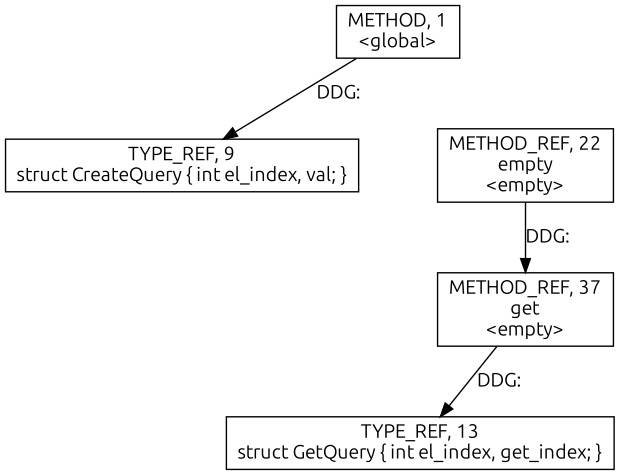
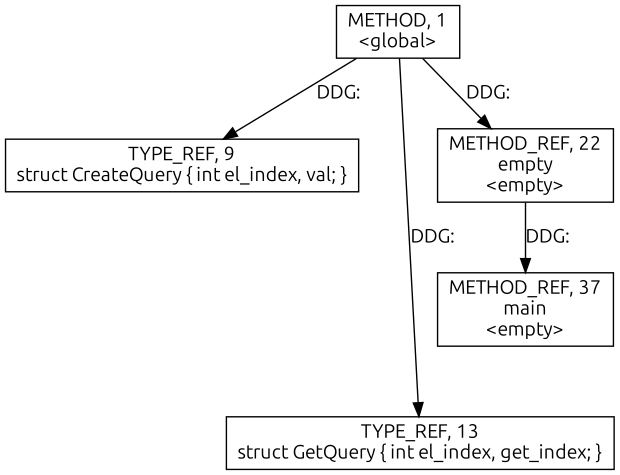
none -> (452, 88)
(526, 309) -> (526, 309)
(473, 376) -> (409, 230)
